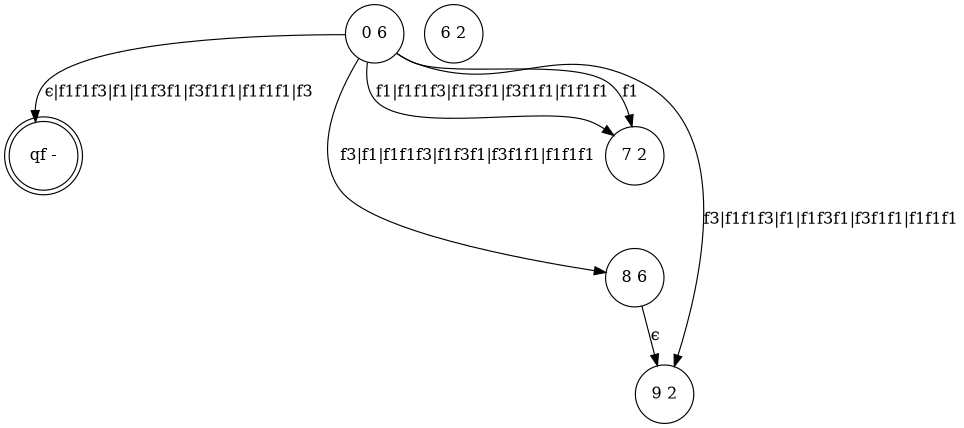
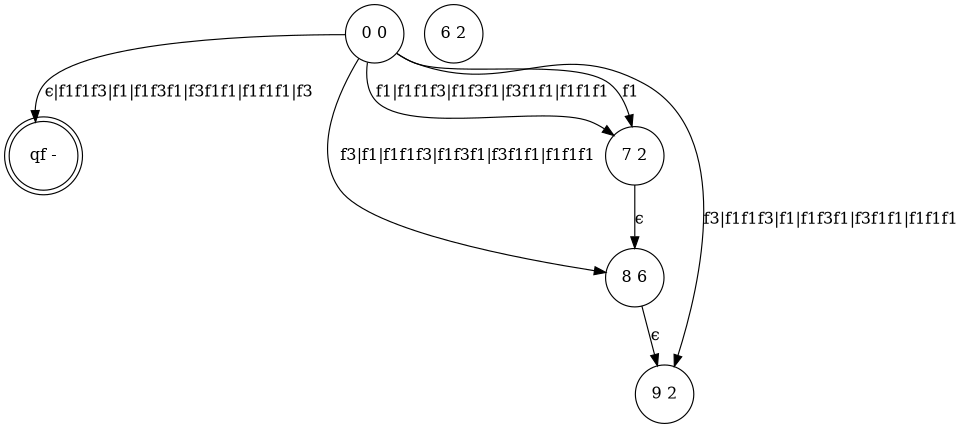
(375, 34) -> (375, 34)
none -> (635, 211)
